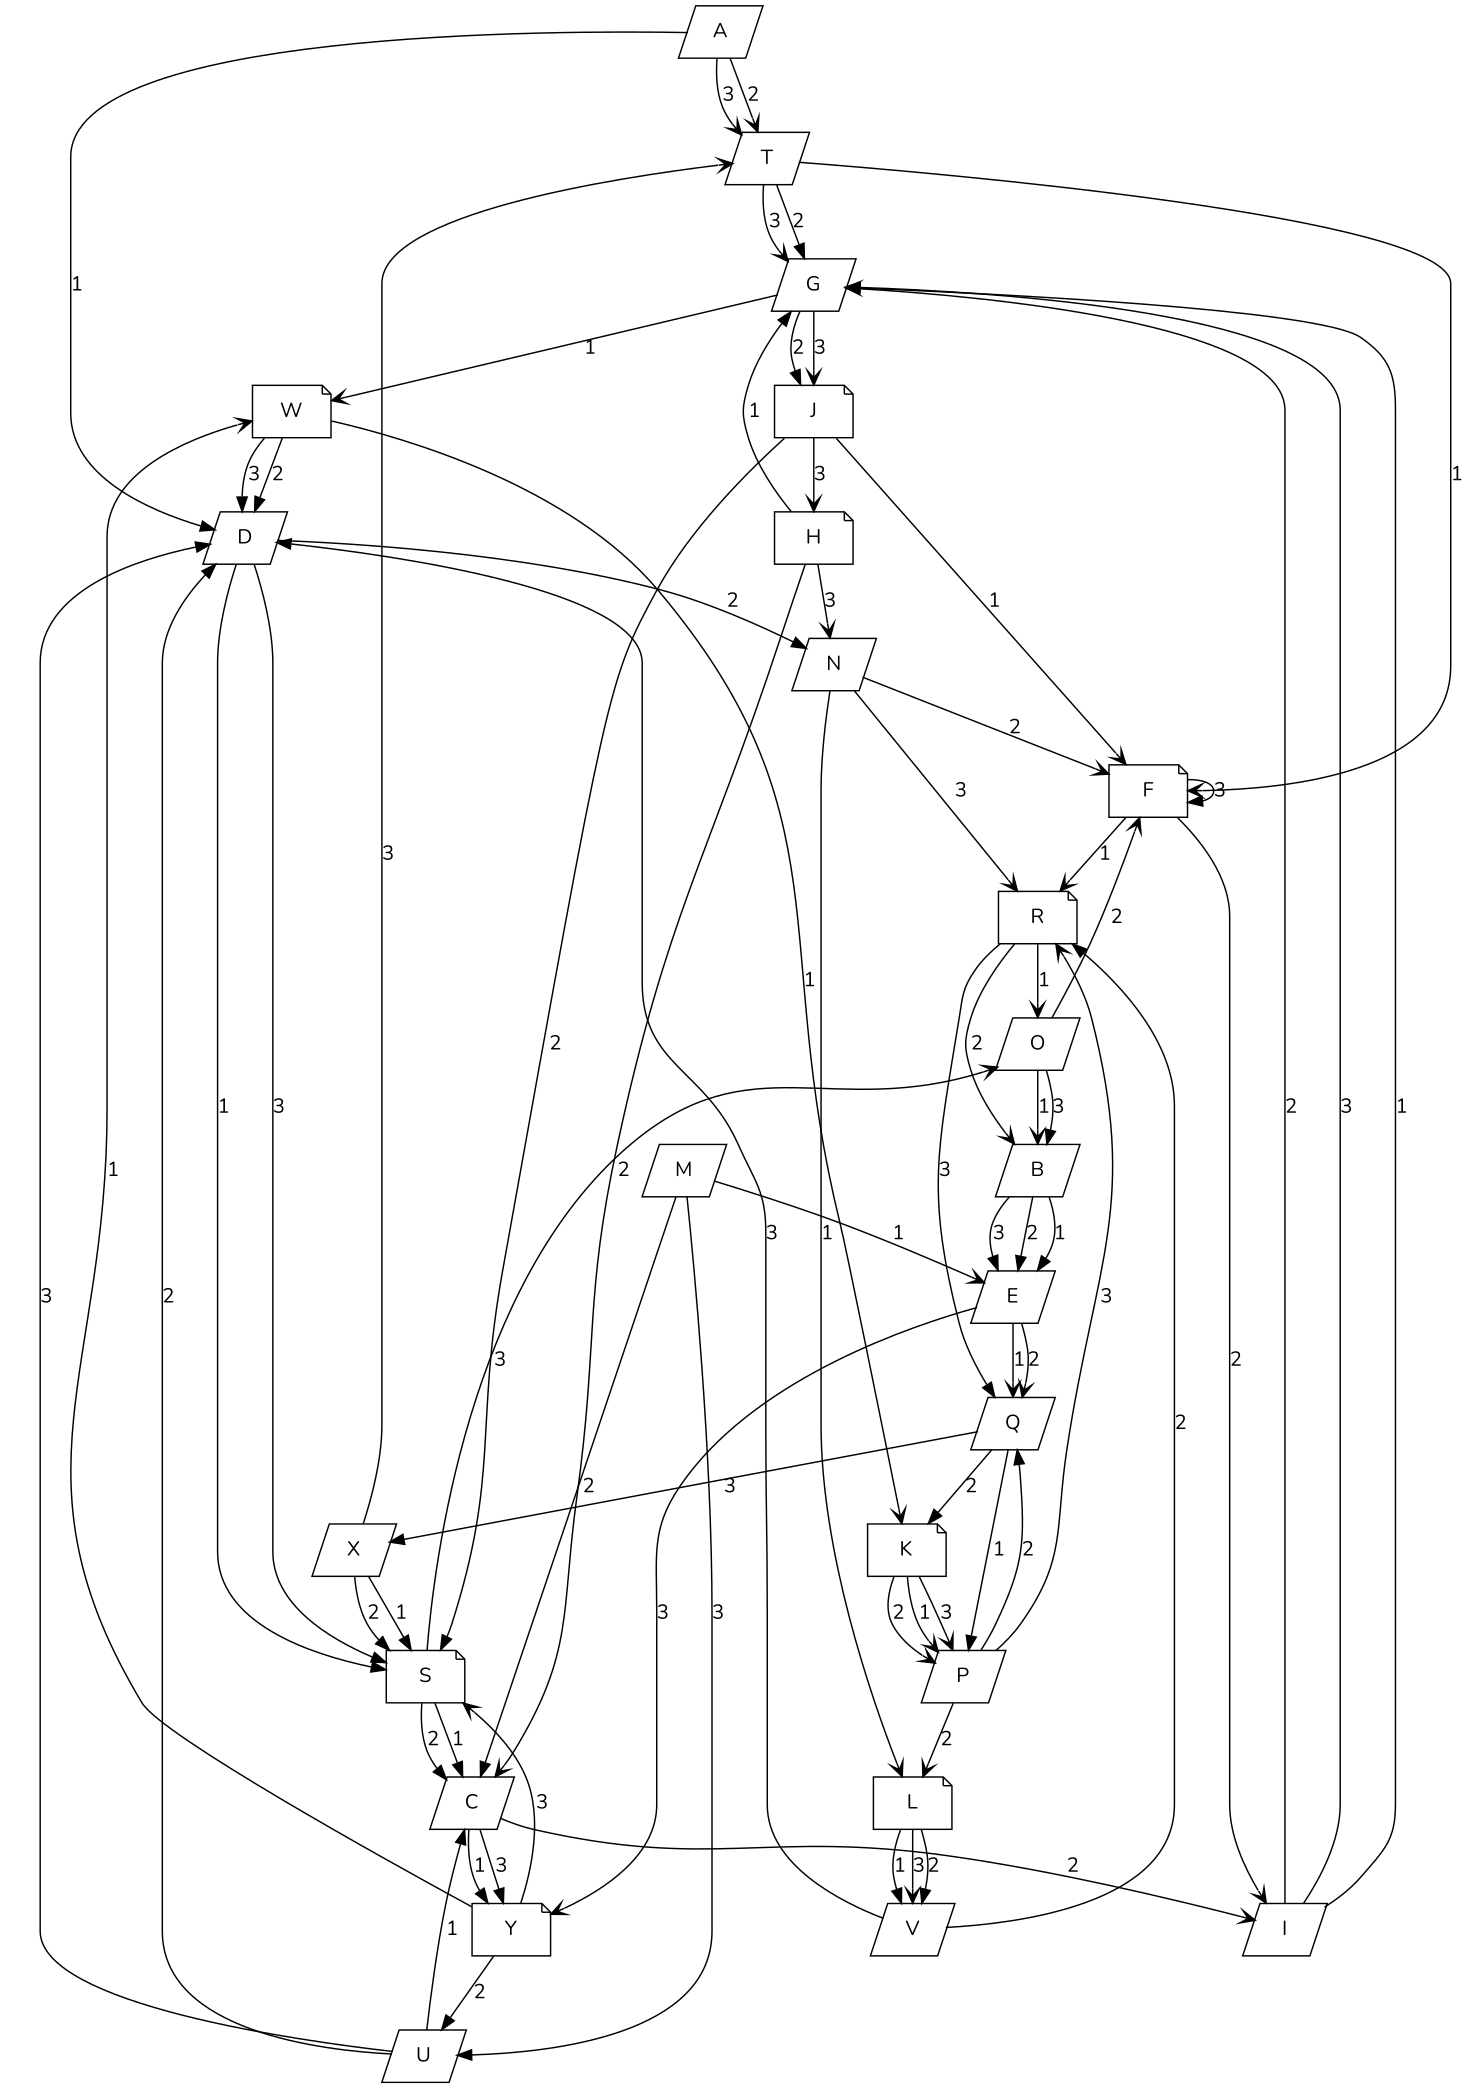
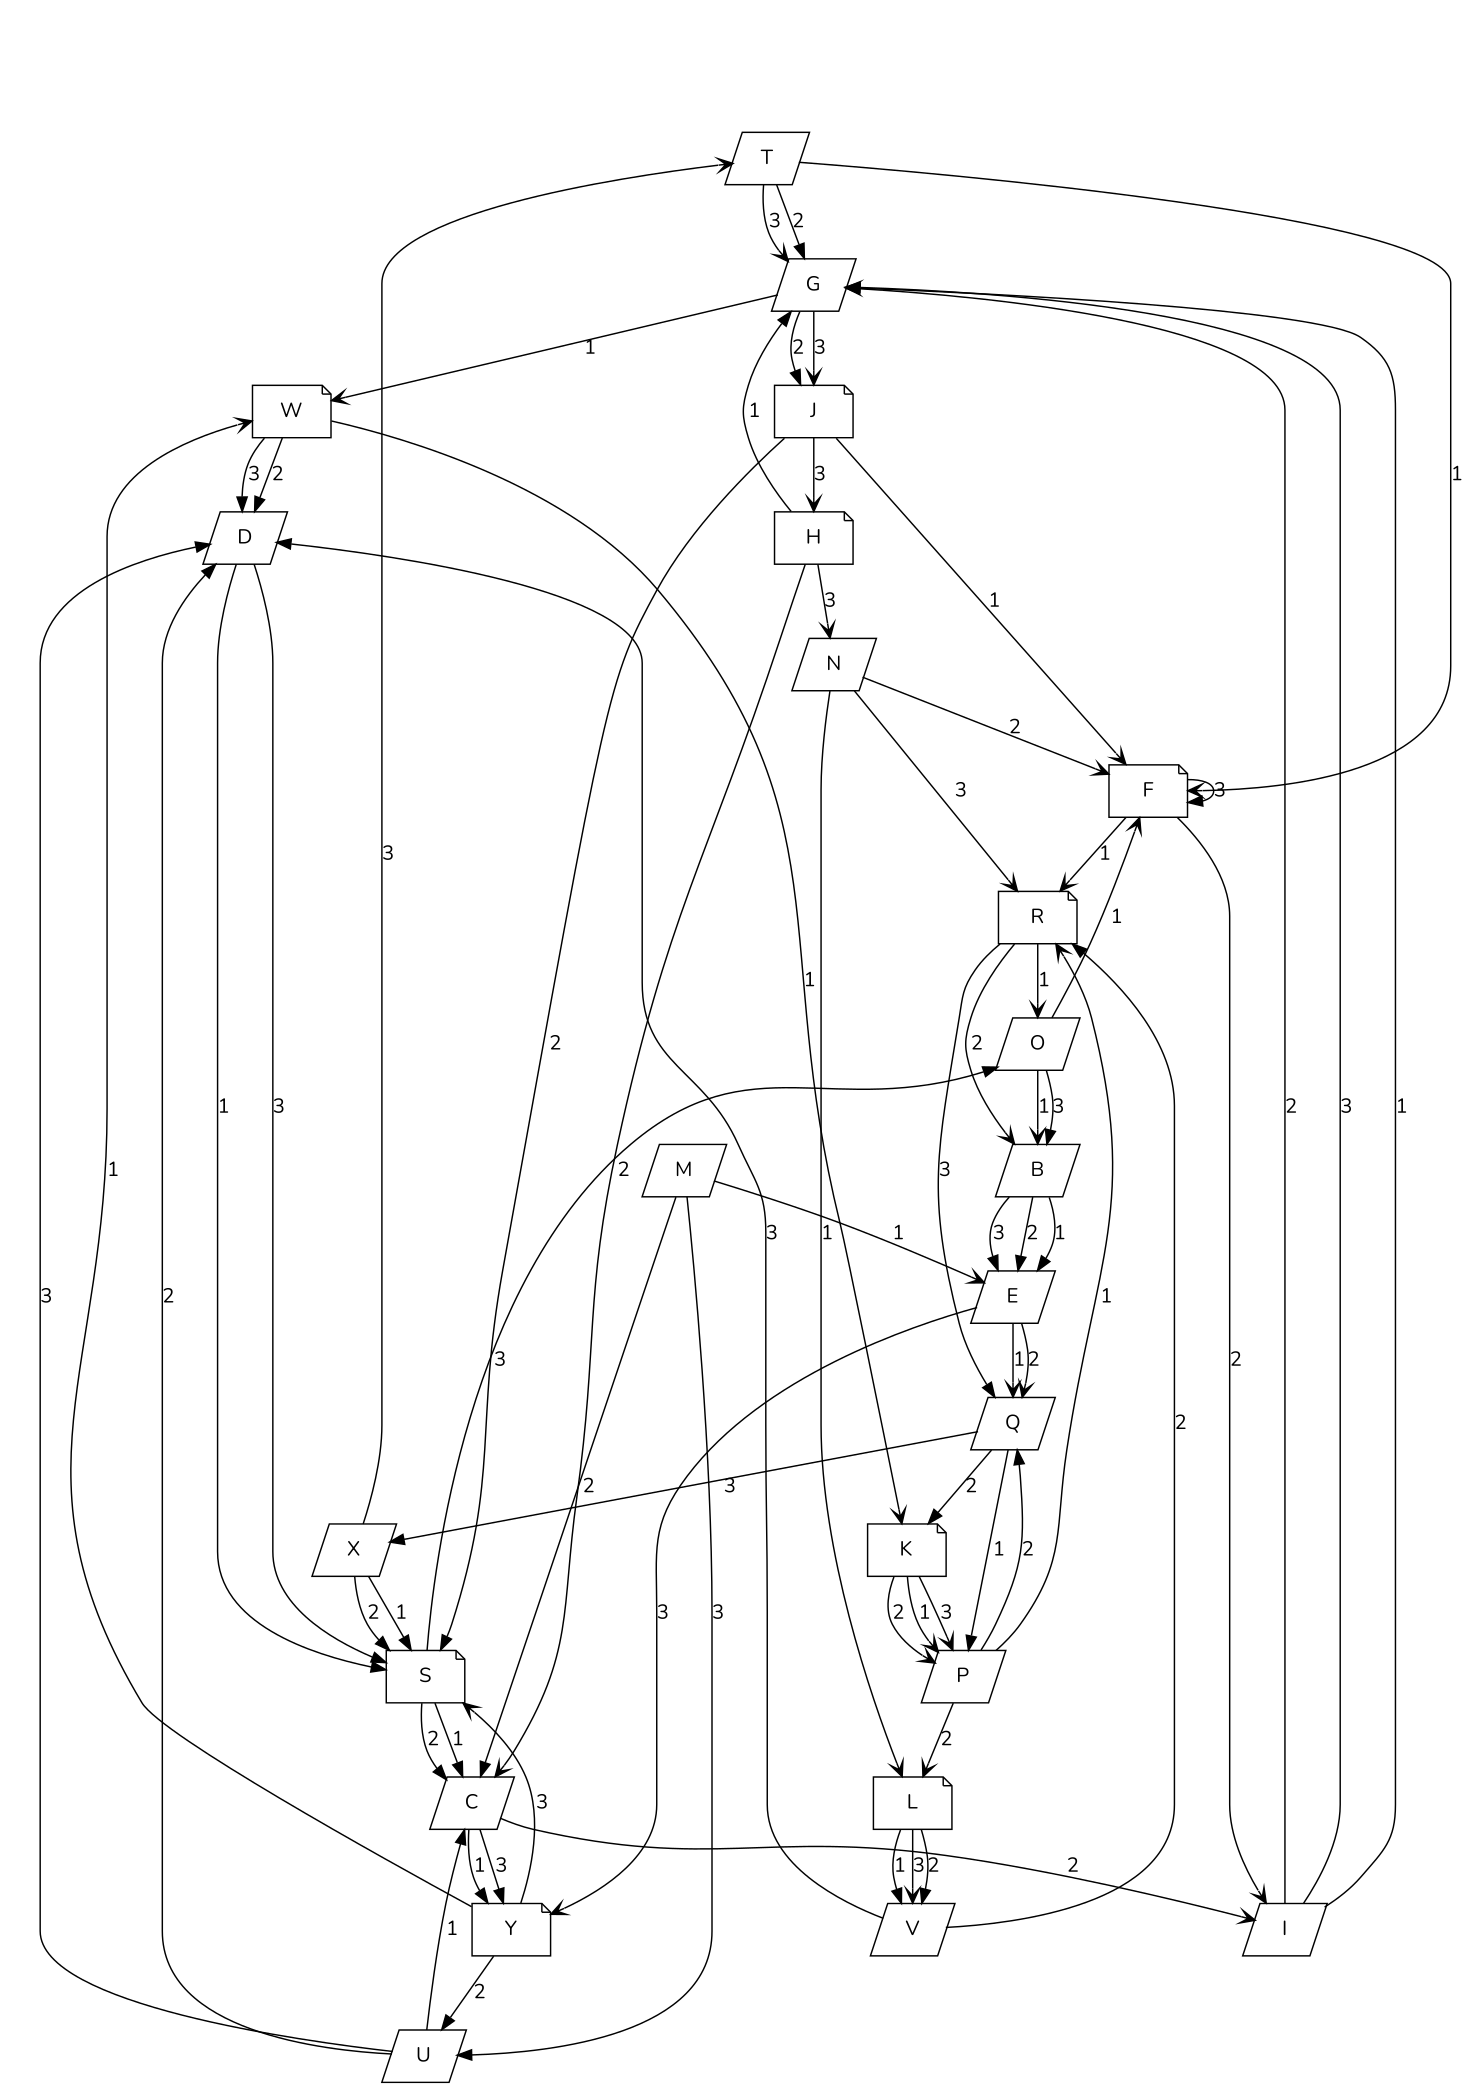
(721, 32) -> none
(541, 565) -> none
(1117, 918) -> (1117, 918)
(567, 1215) -> (567, 1215)
(1107, 1297) -> (1107, 1297)
